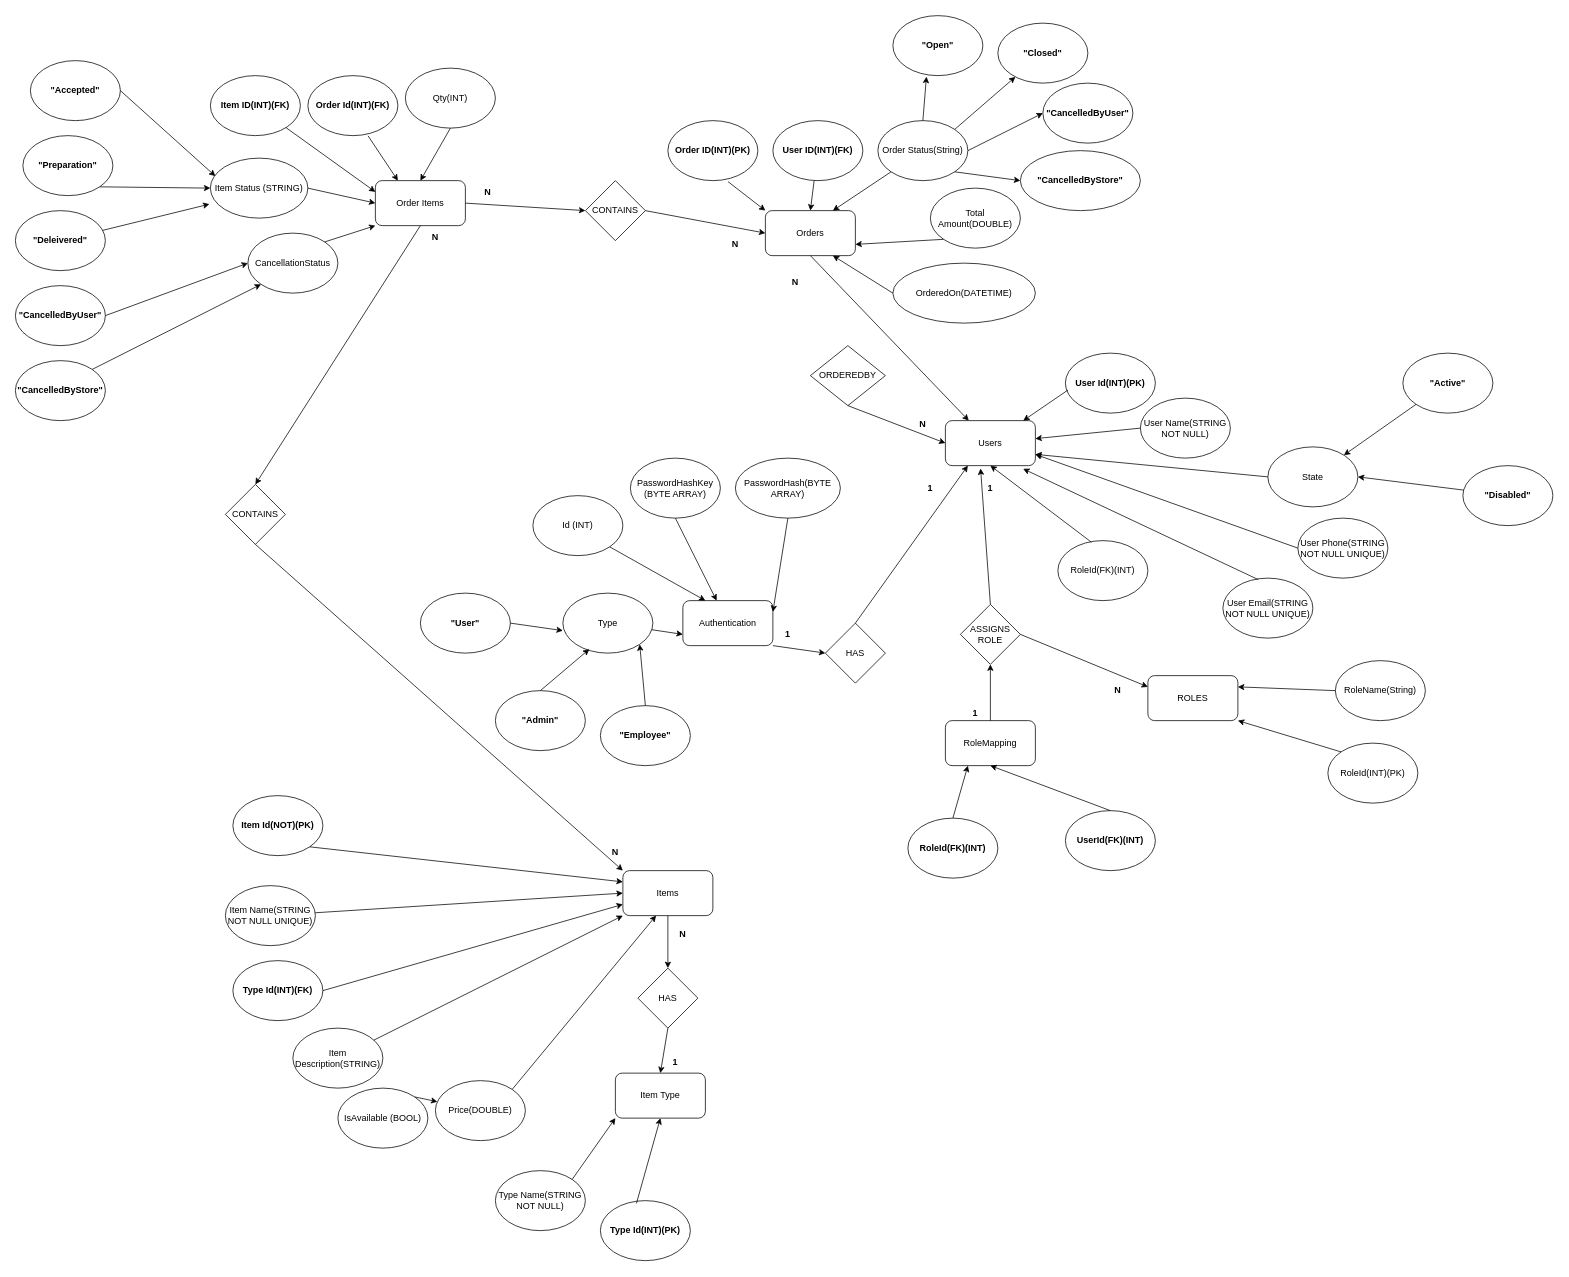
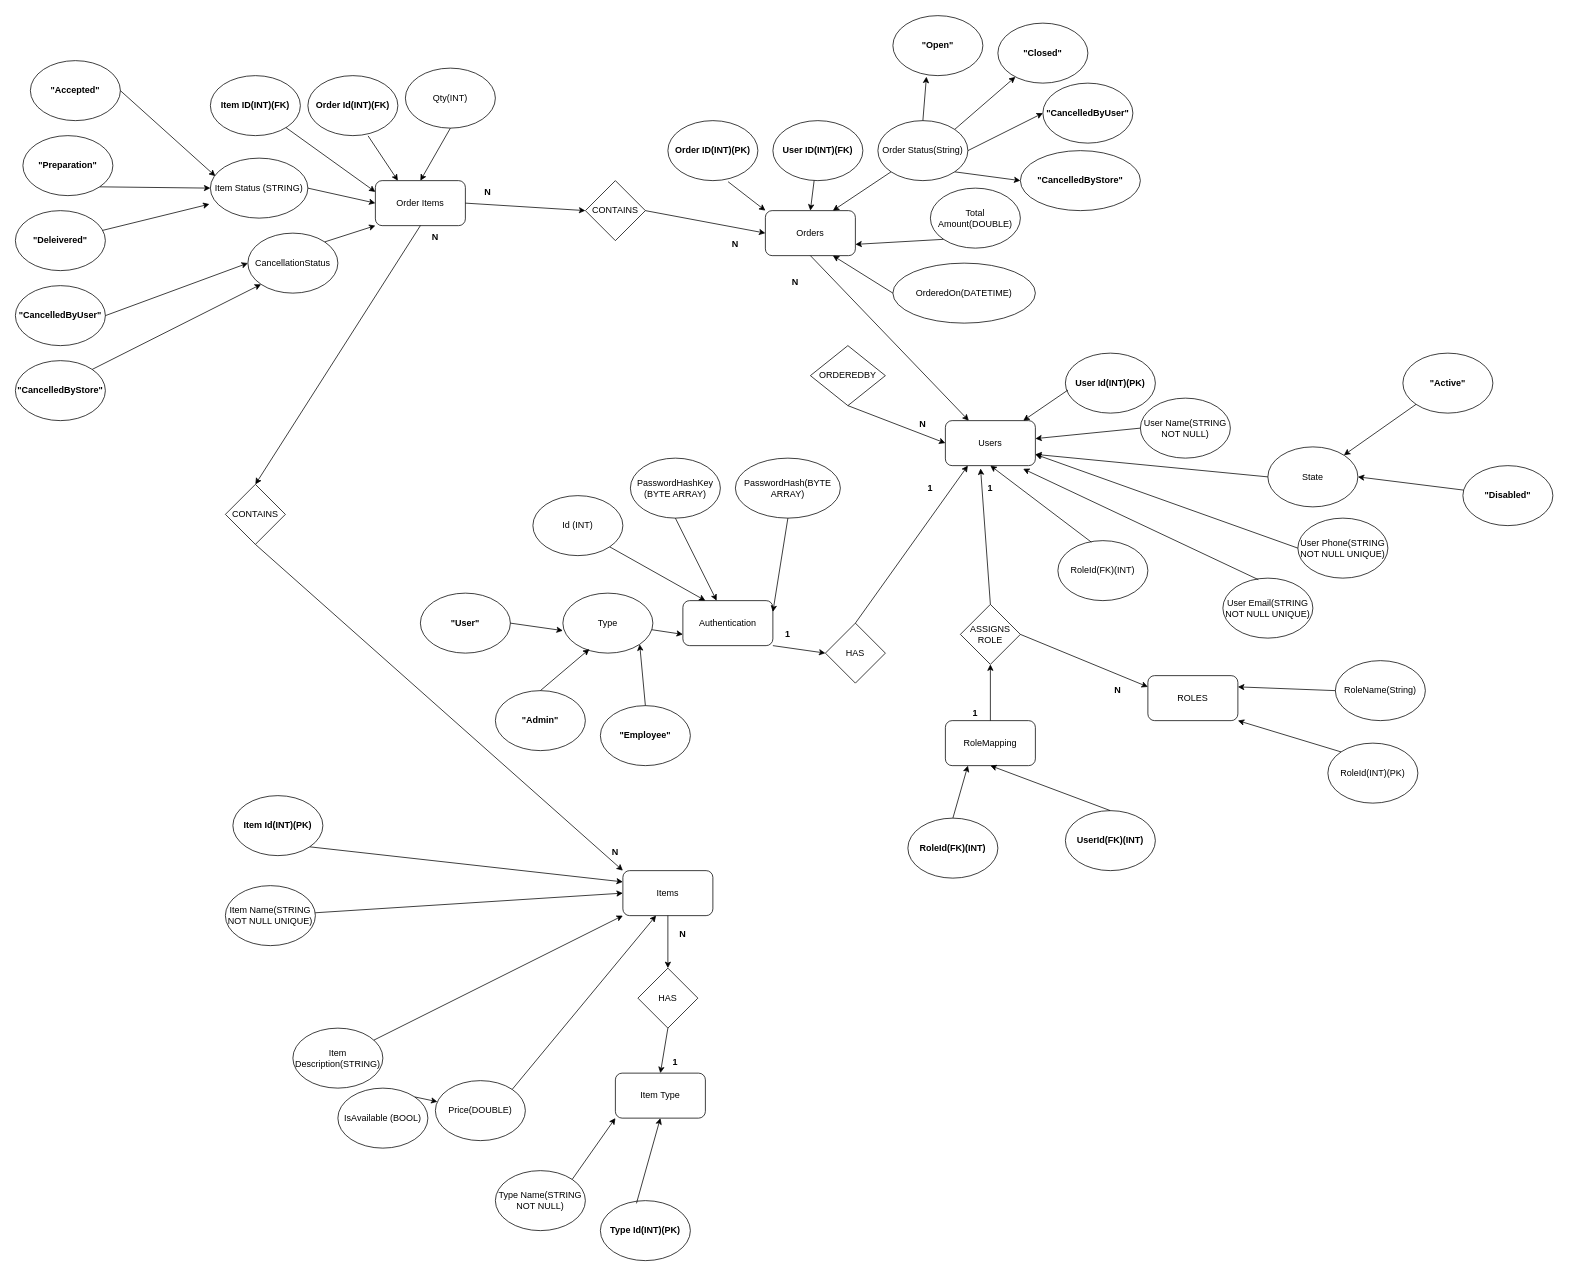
(278, 825) -> (278, 825)
(470, 948) -> none
(278, 990) -> none
